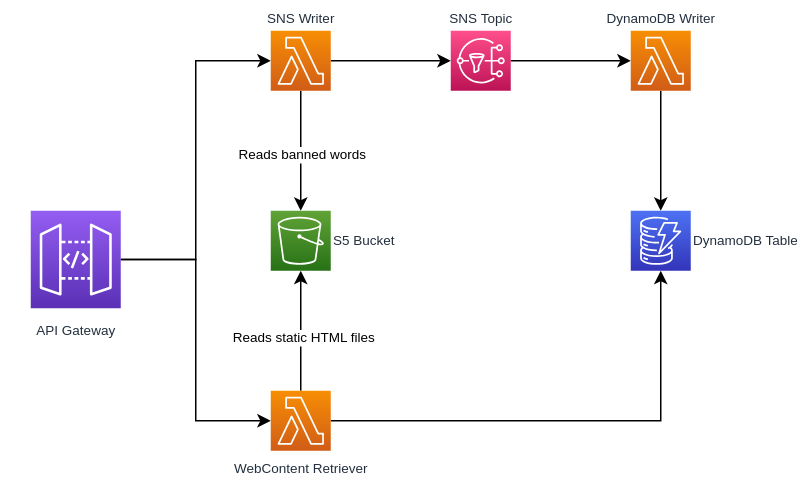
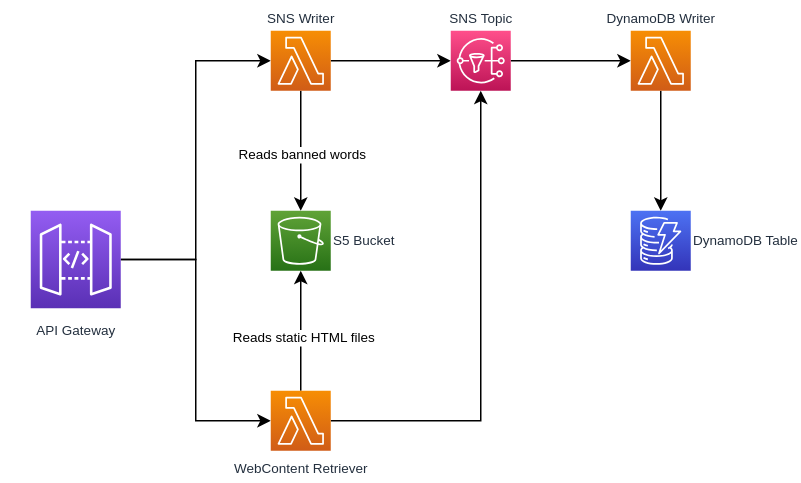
(639, 421) -> (481, 263)
